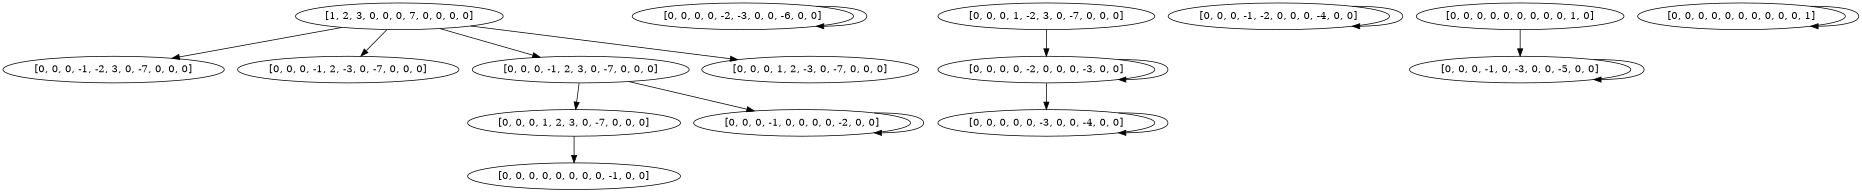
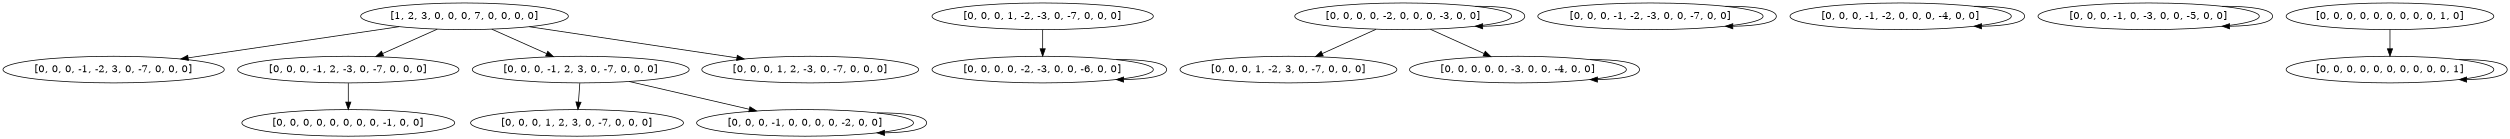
none -> (1043, 16)
none -> (1650, 16)
(1046, 39) -> (1349, 41)
(1520, 39) -> (2390, 39)
(574, 146) -> (348, 93)
